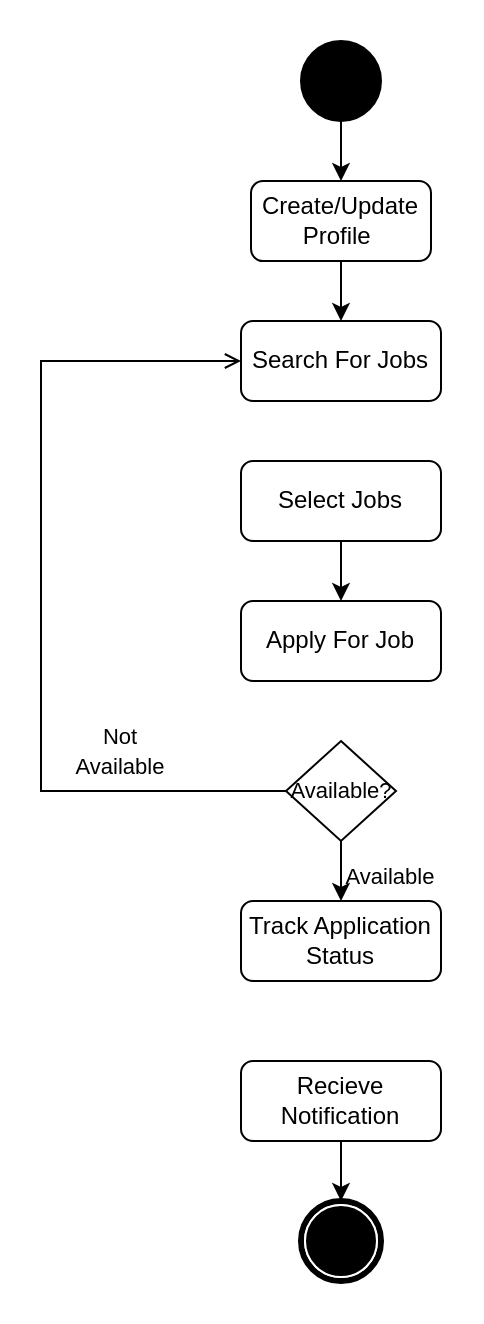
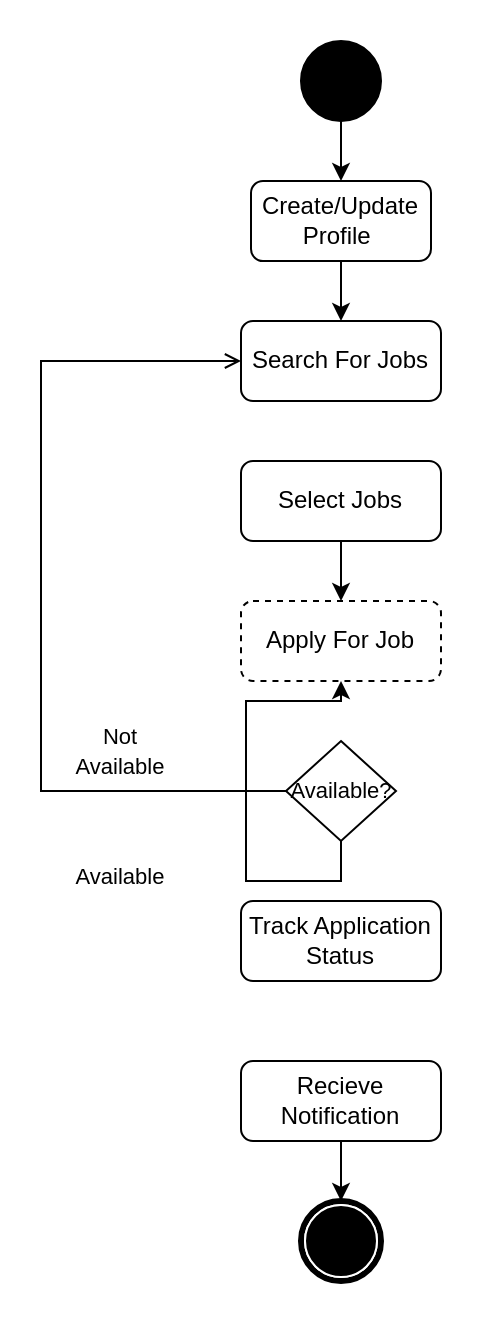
(341, 641) -> (341, 641)
(391, 876) -> (121, 876)
(341, 883) -> (246, 787)
